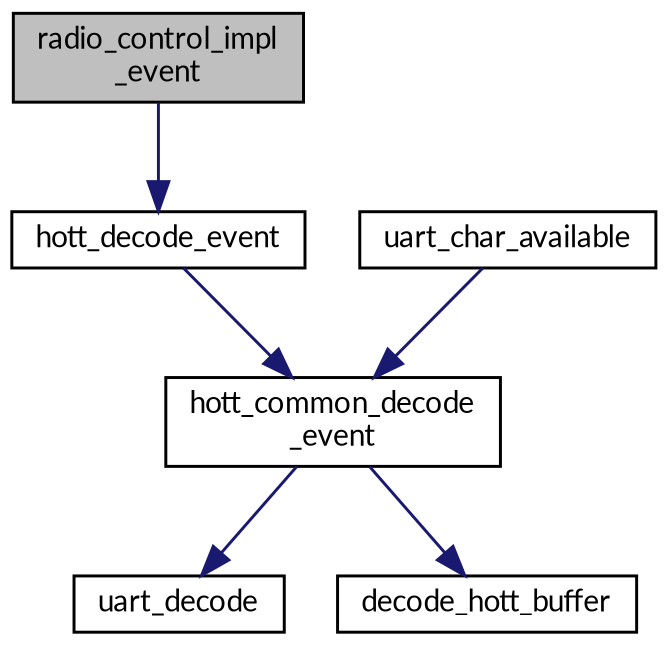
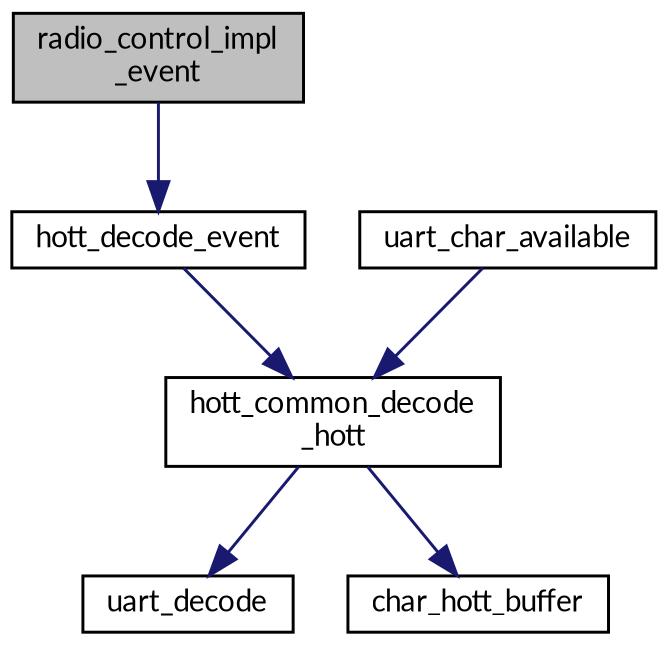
(333, 422) -> (333, 422)
(487, 604) -> (478, 604)
